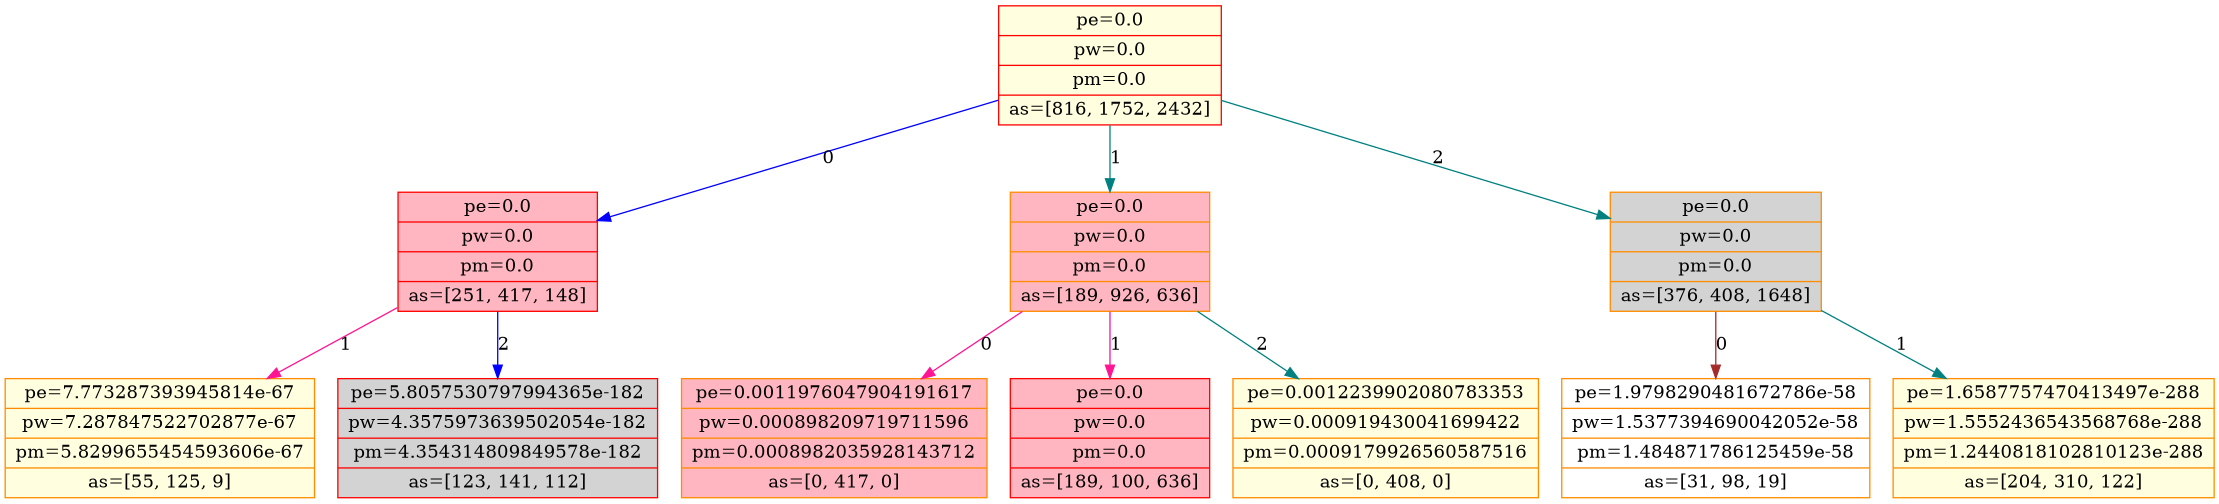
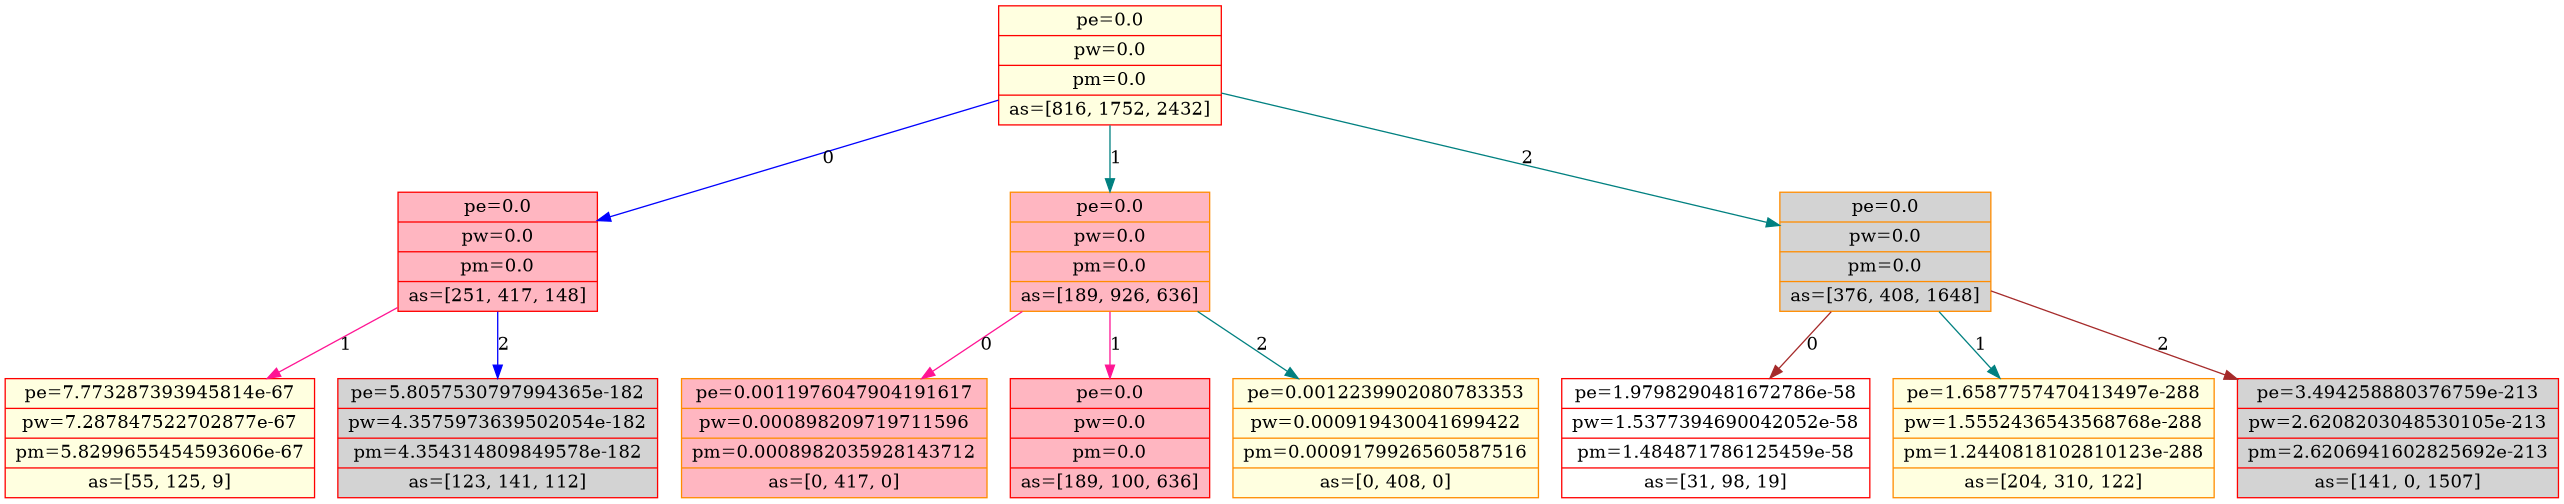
(160, 438) -> (160, 438)
(1716, 438) -> (1716, 438)
none -> (2398, 438)
